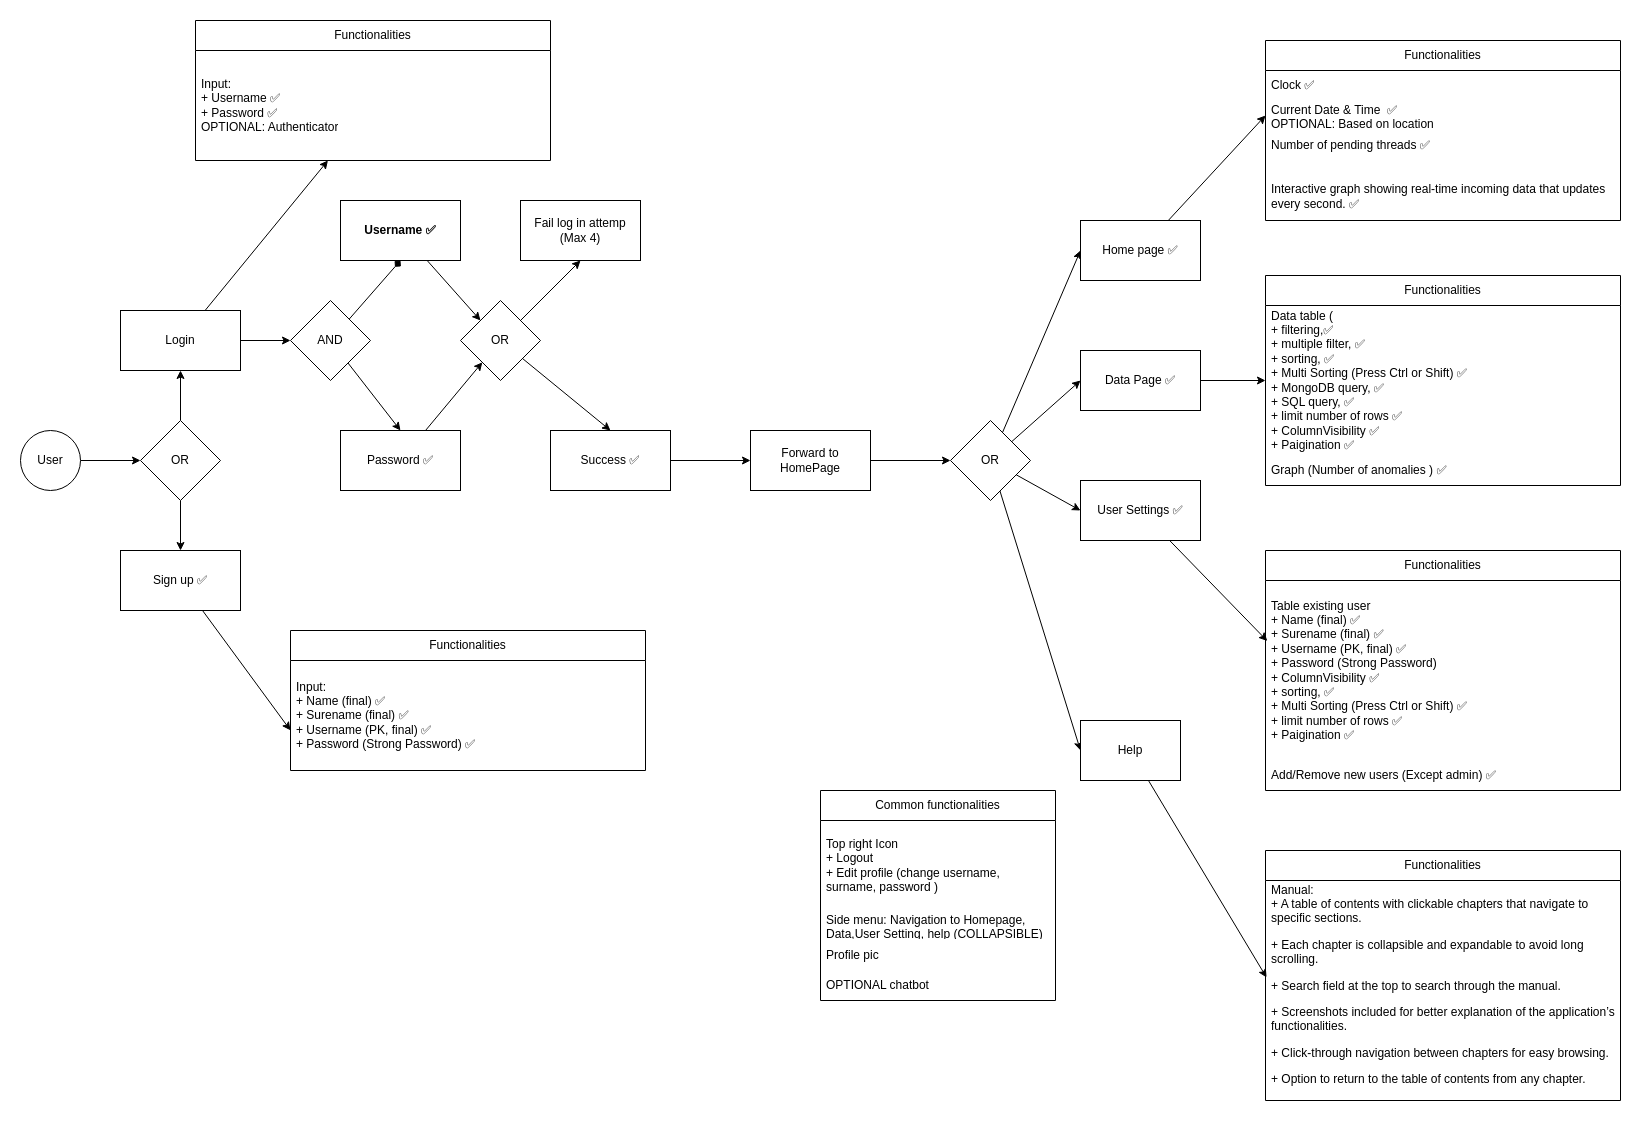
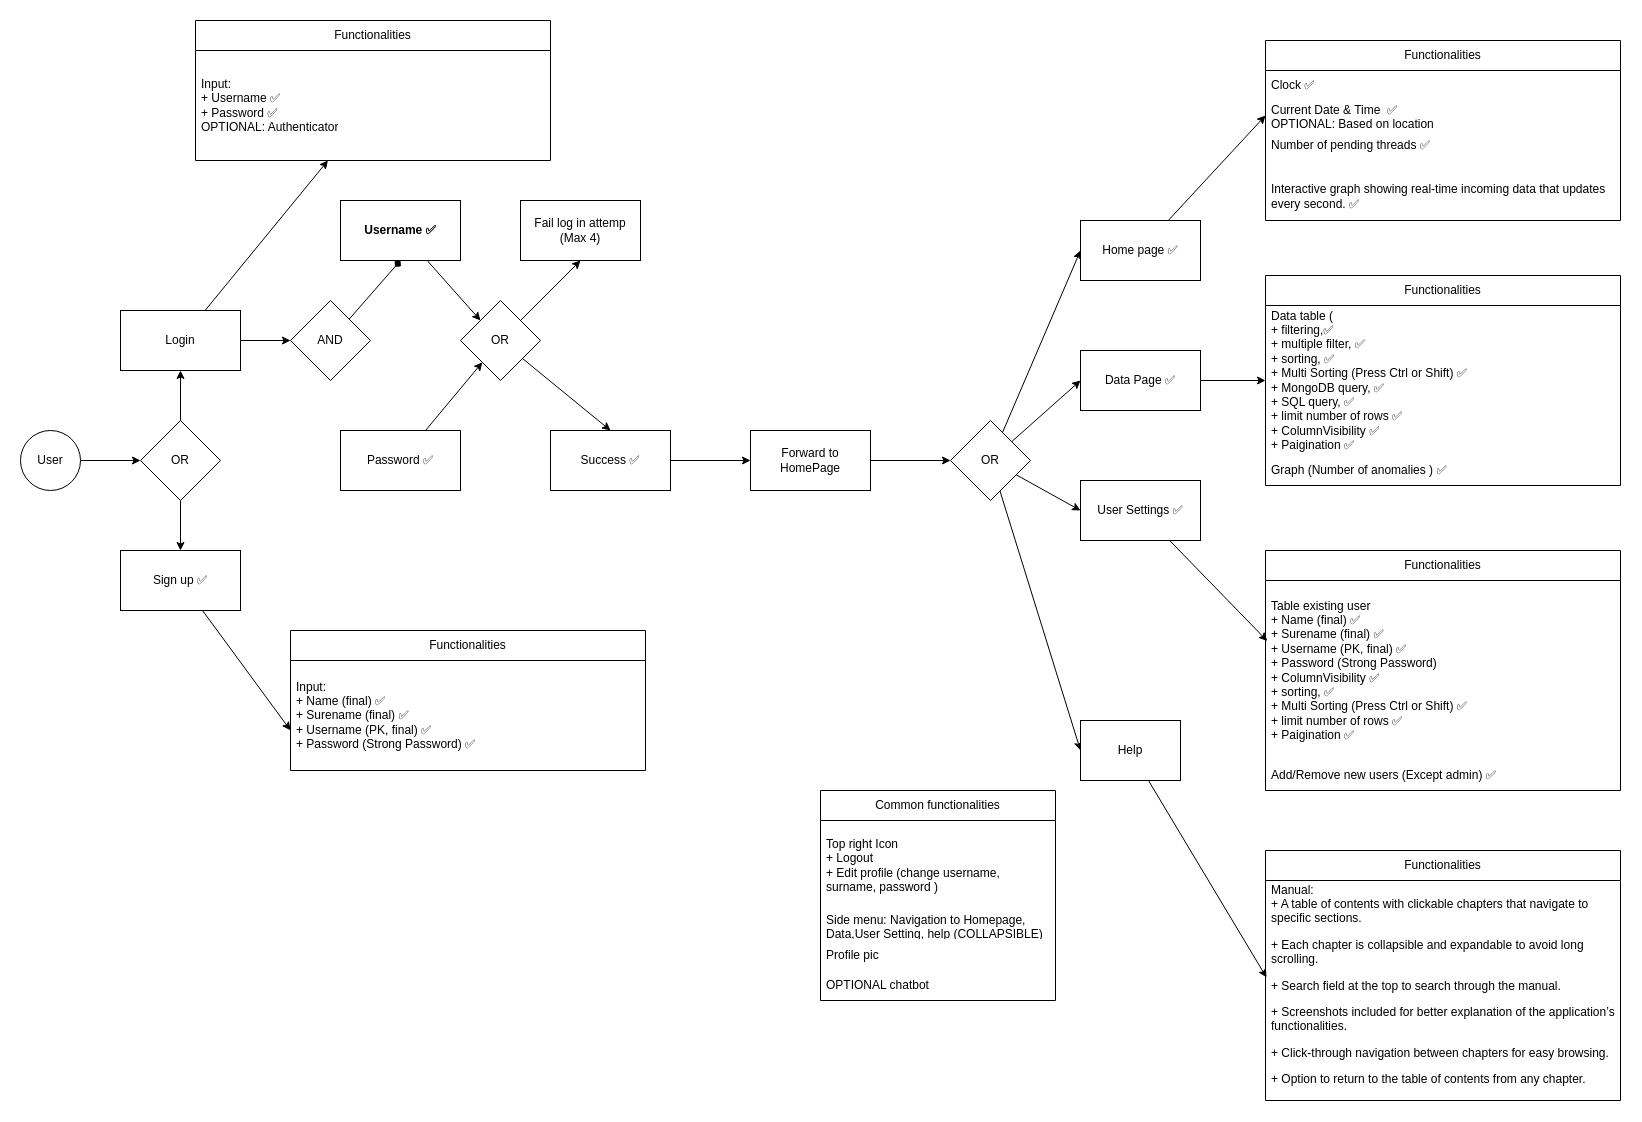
(372, 394) -> none
